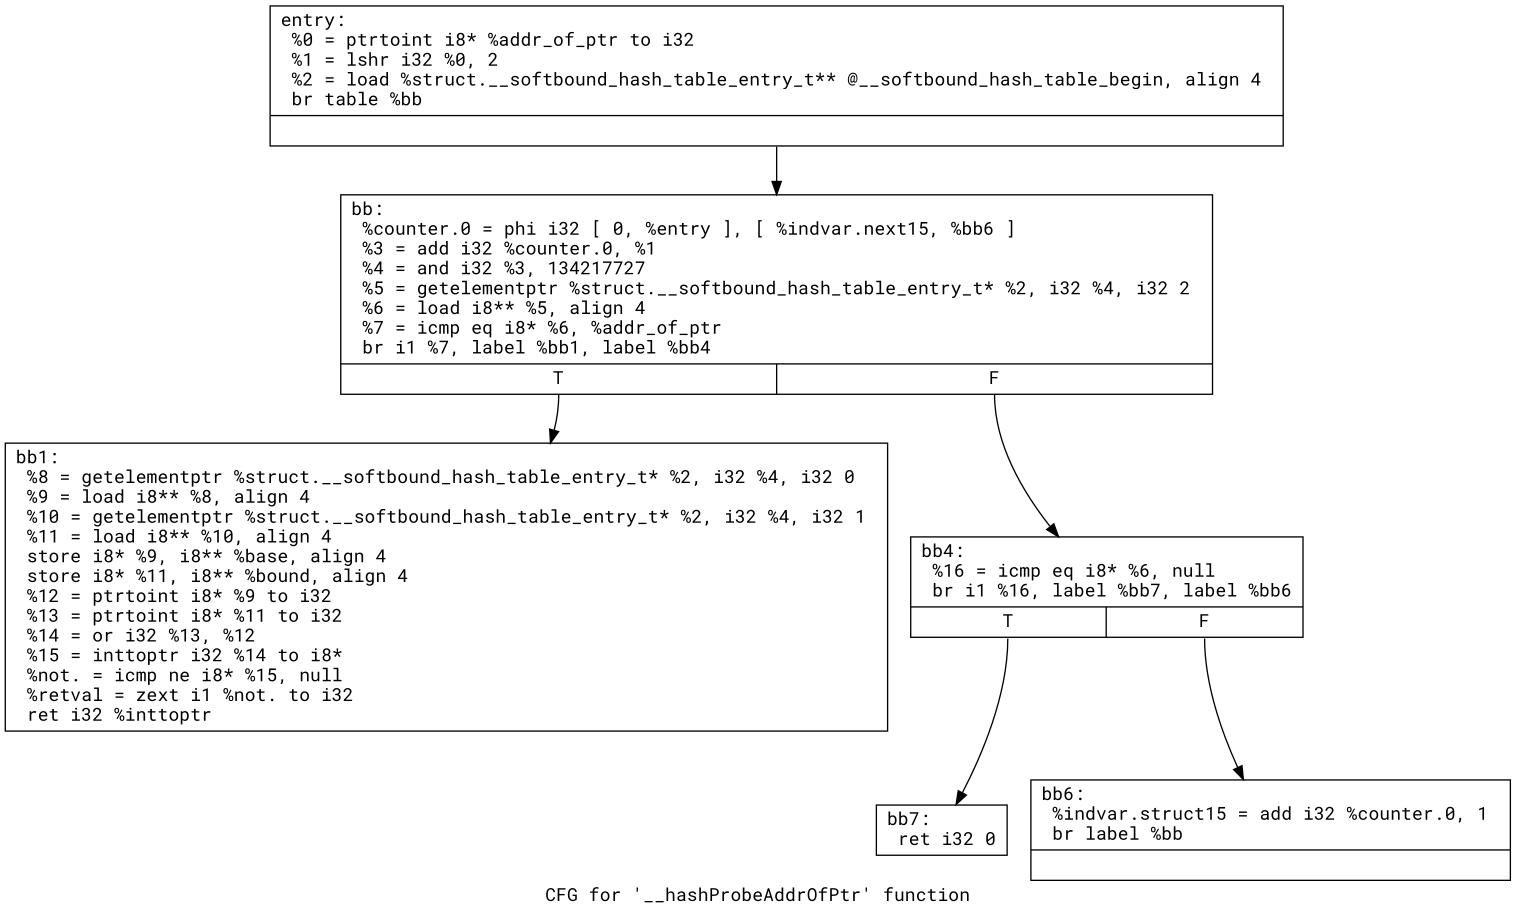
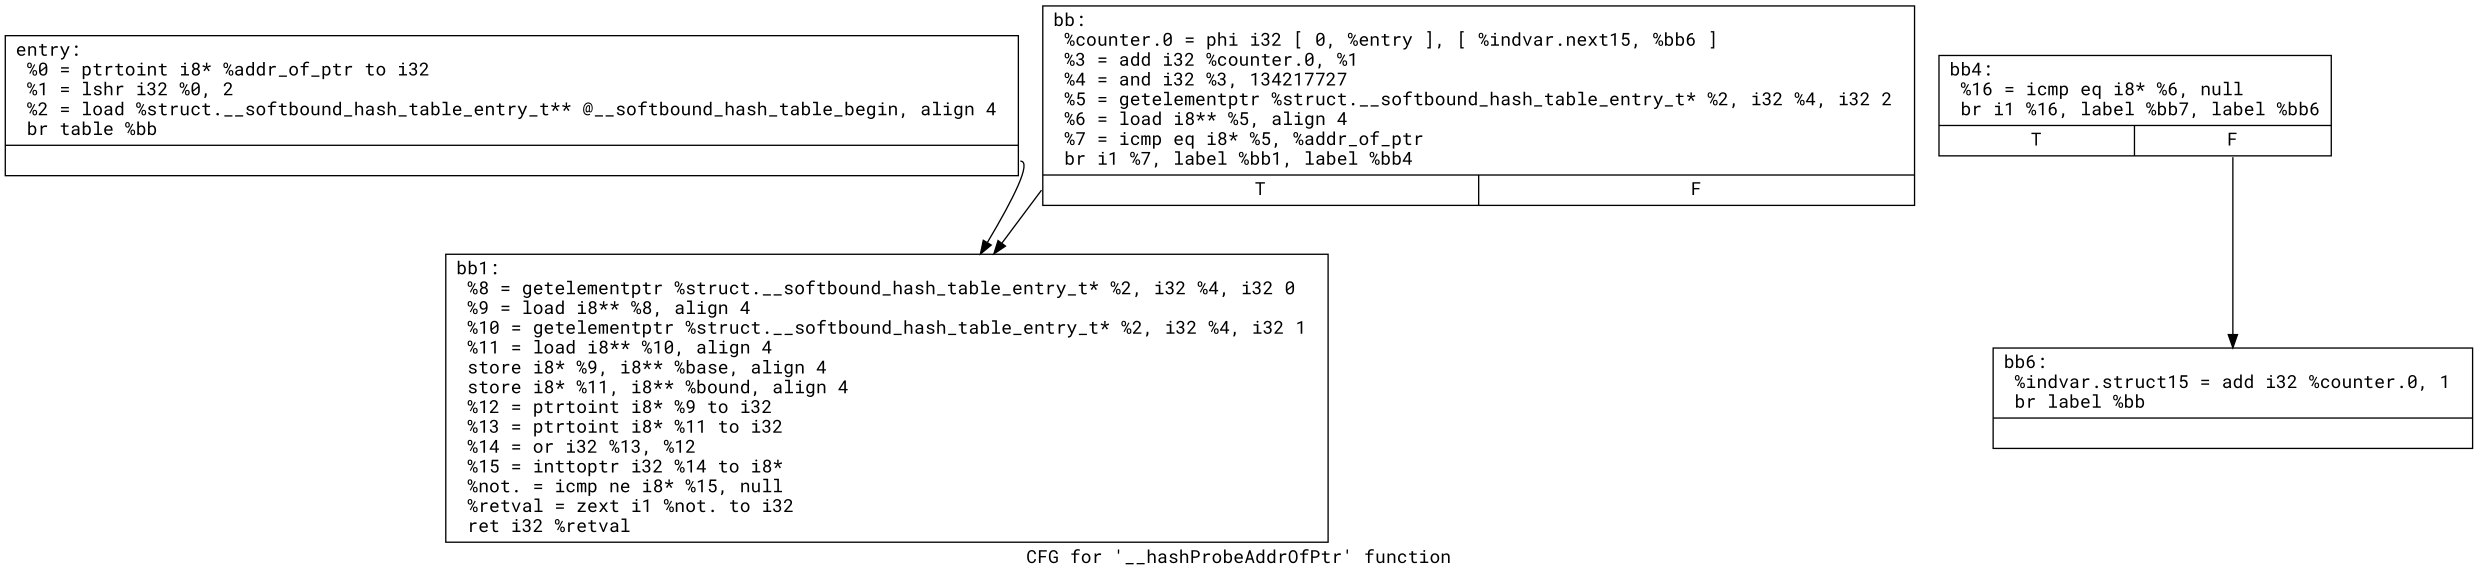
(777, 164) -> (1010, 202)
(542, 328) -> (1244, 139)
(1012, 465) -> none
(114, 715) -> (544, 526)
(942, 830) -> none
